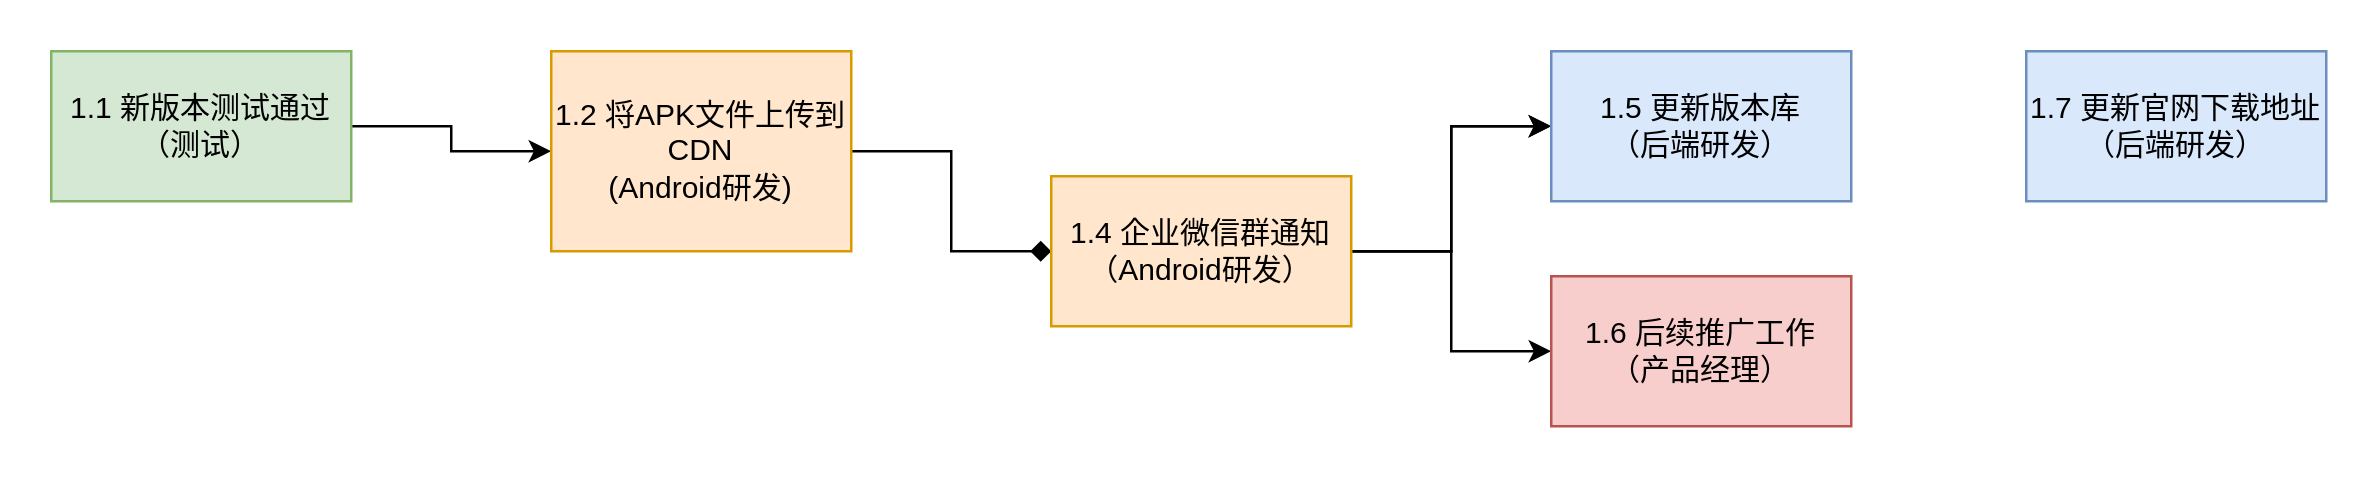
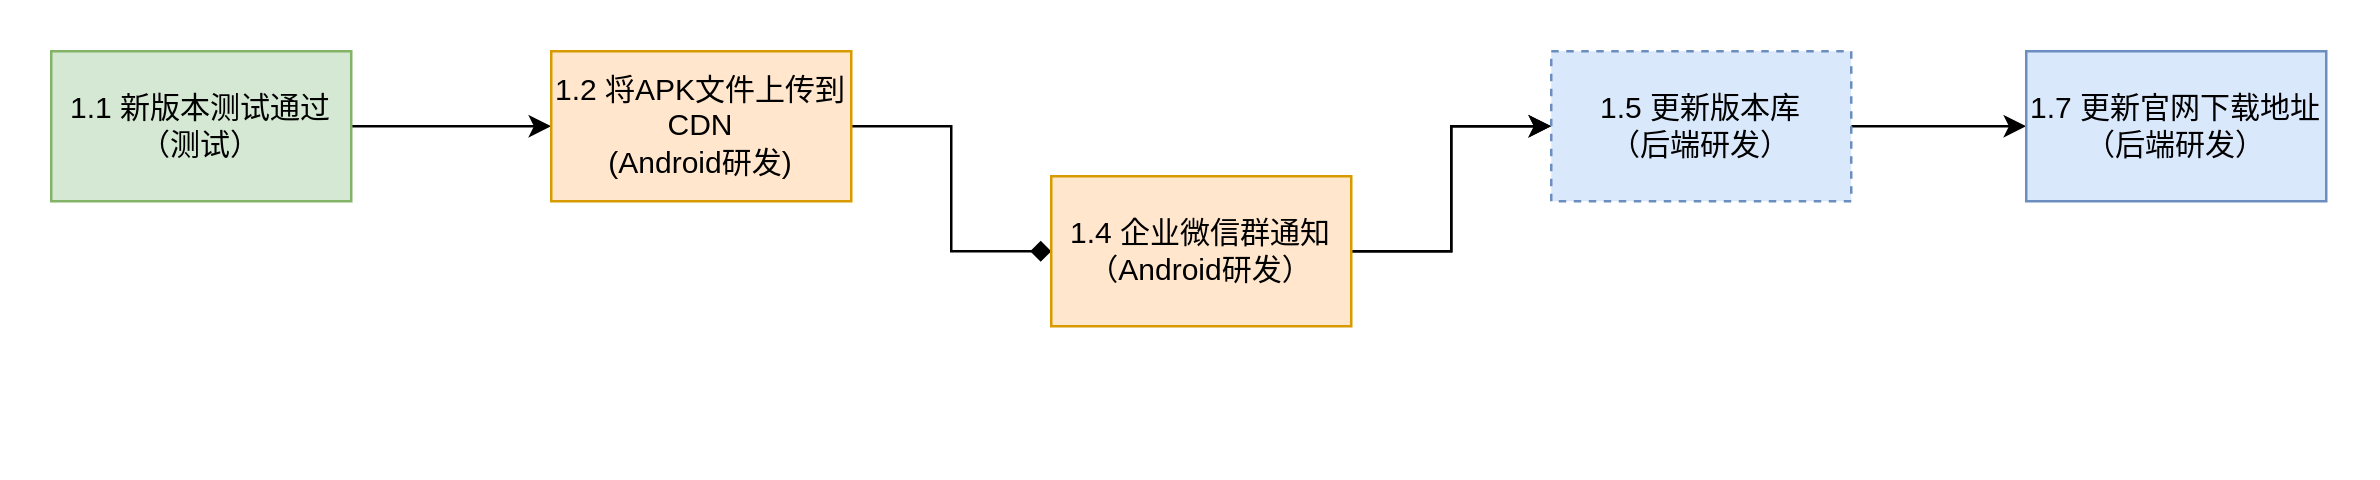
(1701, 126) -> (1701, 126)
none -> (1930, 126)
(701, 151) -> (701, 126)
(1451, 345) -> none
(1701, 351) -> none
